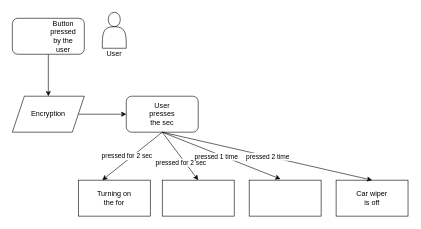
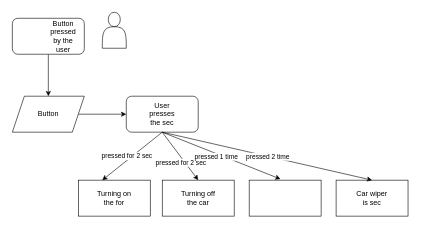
(114, 54) -> none
(48, 114) -> (48, 114)
none -> (198, 198)
(372, 198) -> (372, 198)
